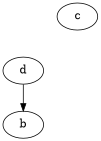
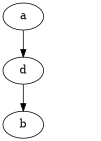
none -> (23, 17)
(77, 17) -> none
